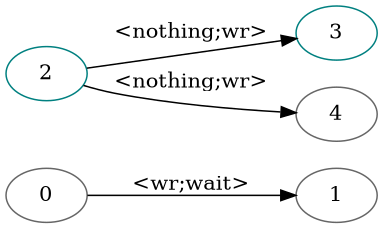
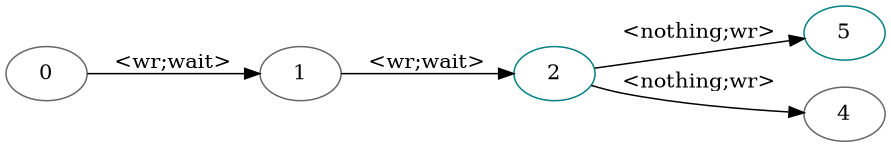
(337, 33) -> (845, 33)
none -> (420, 74)
